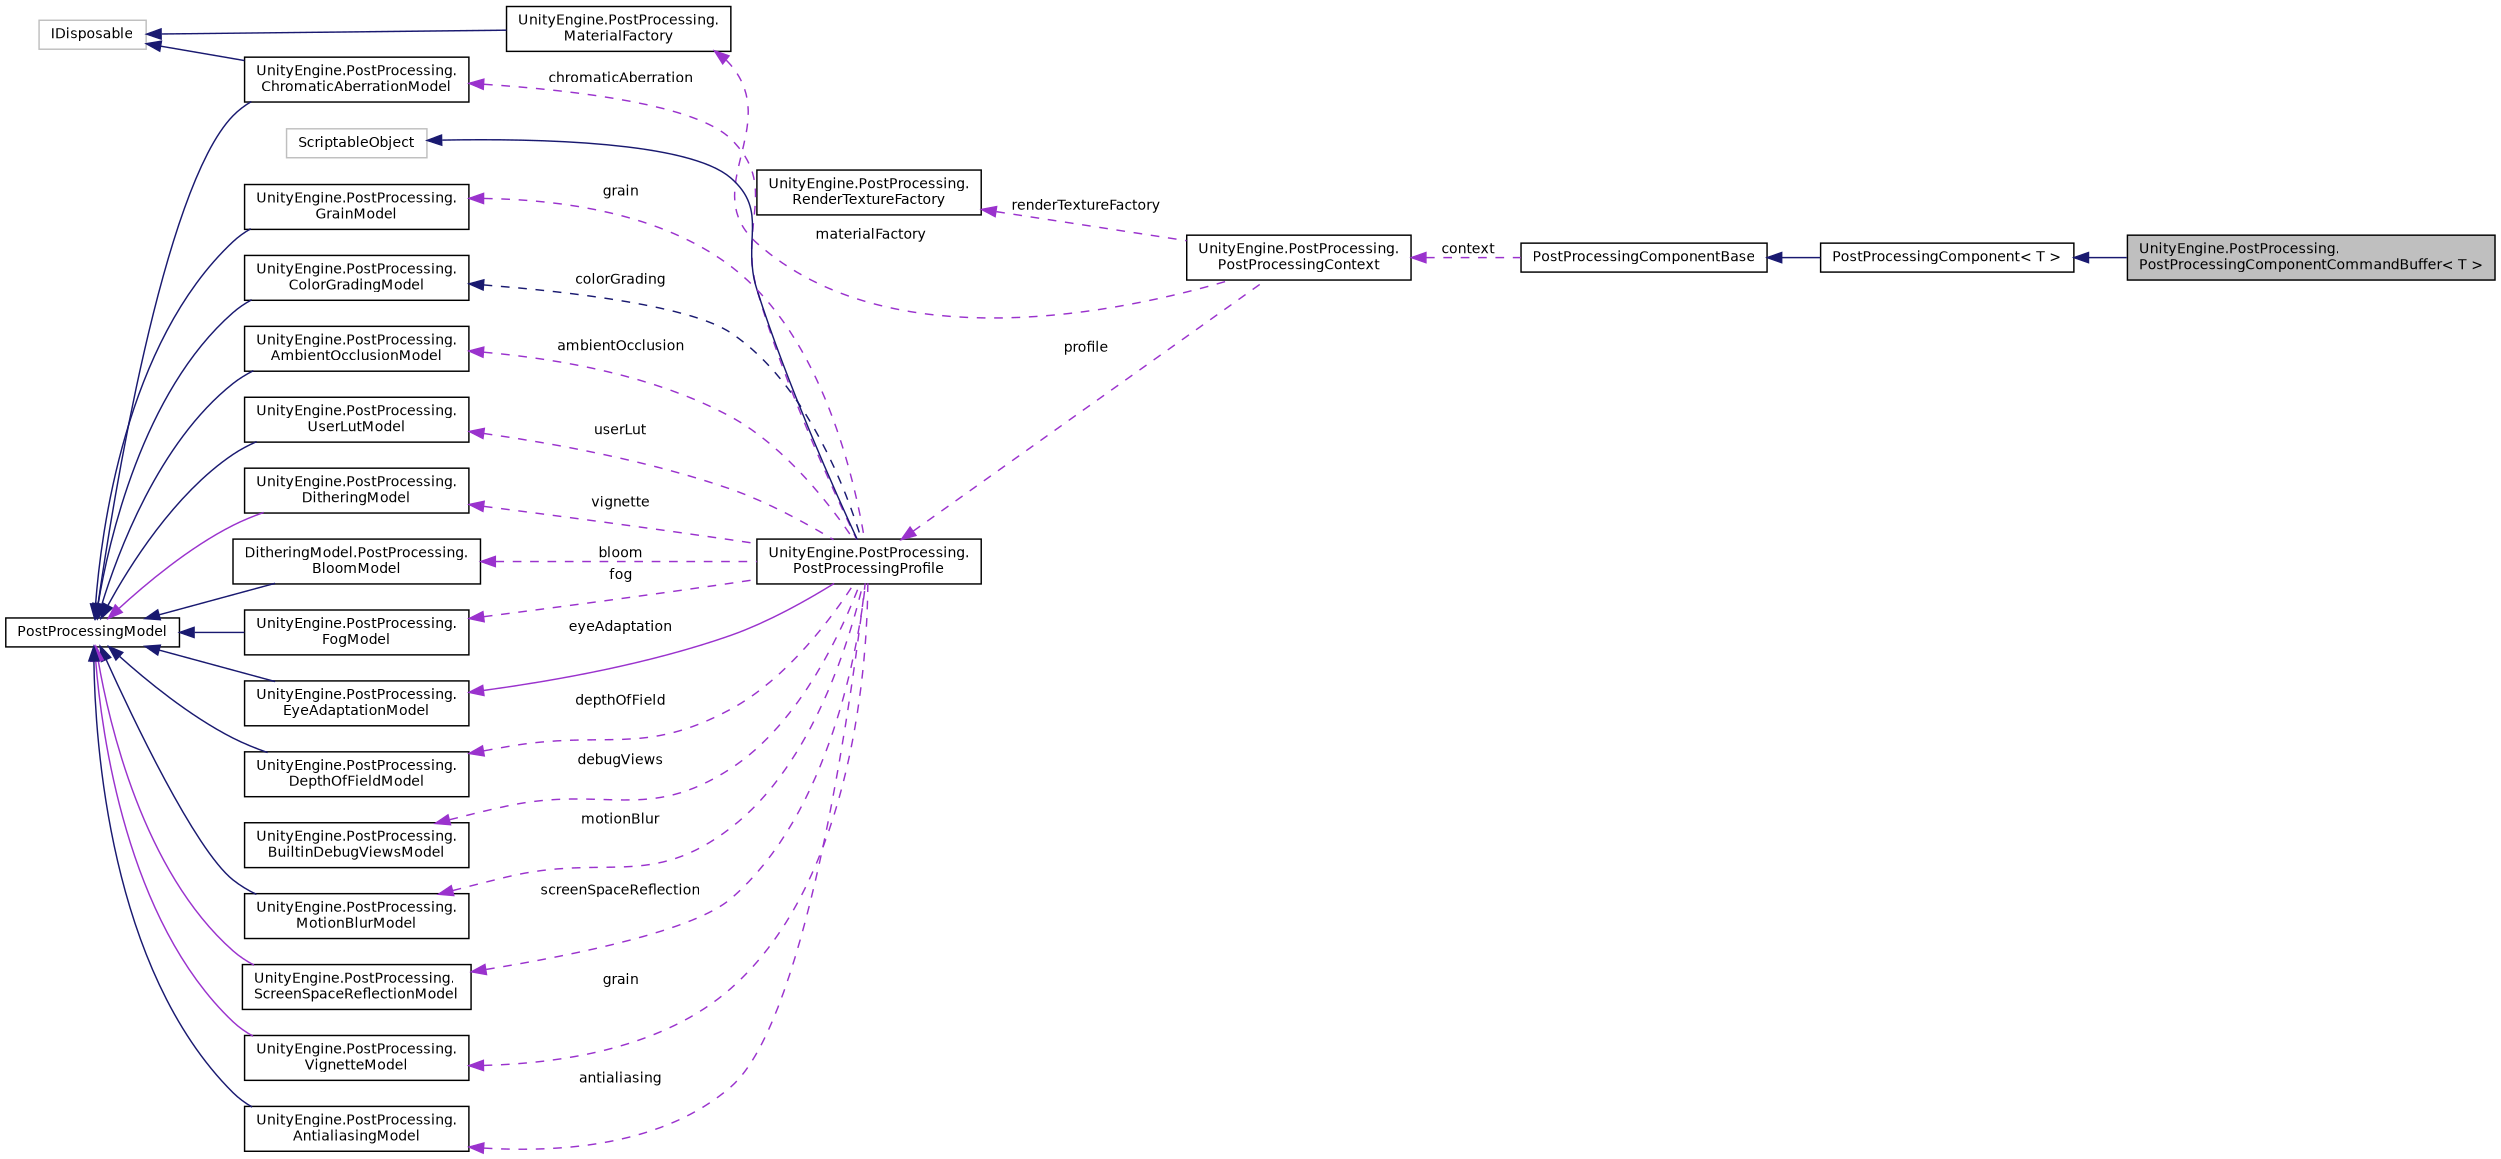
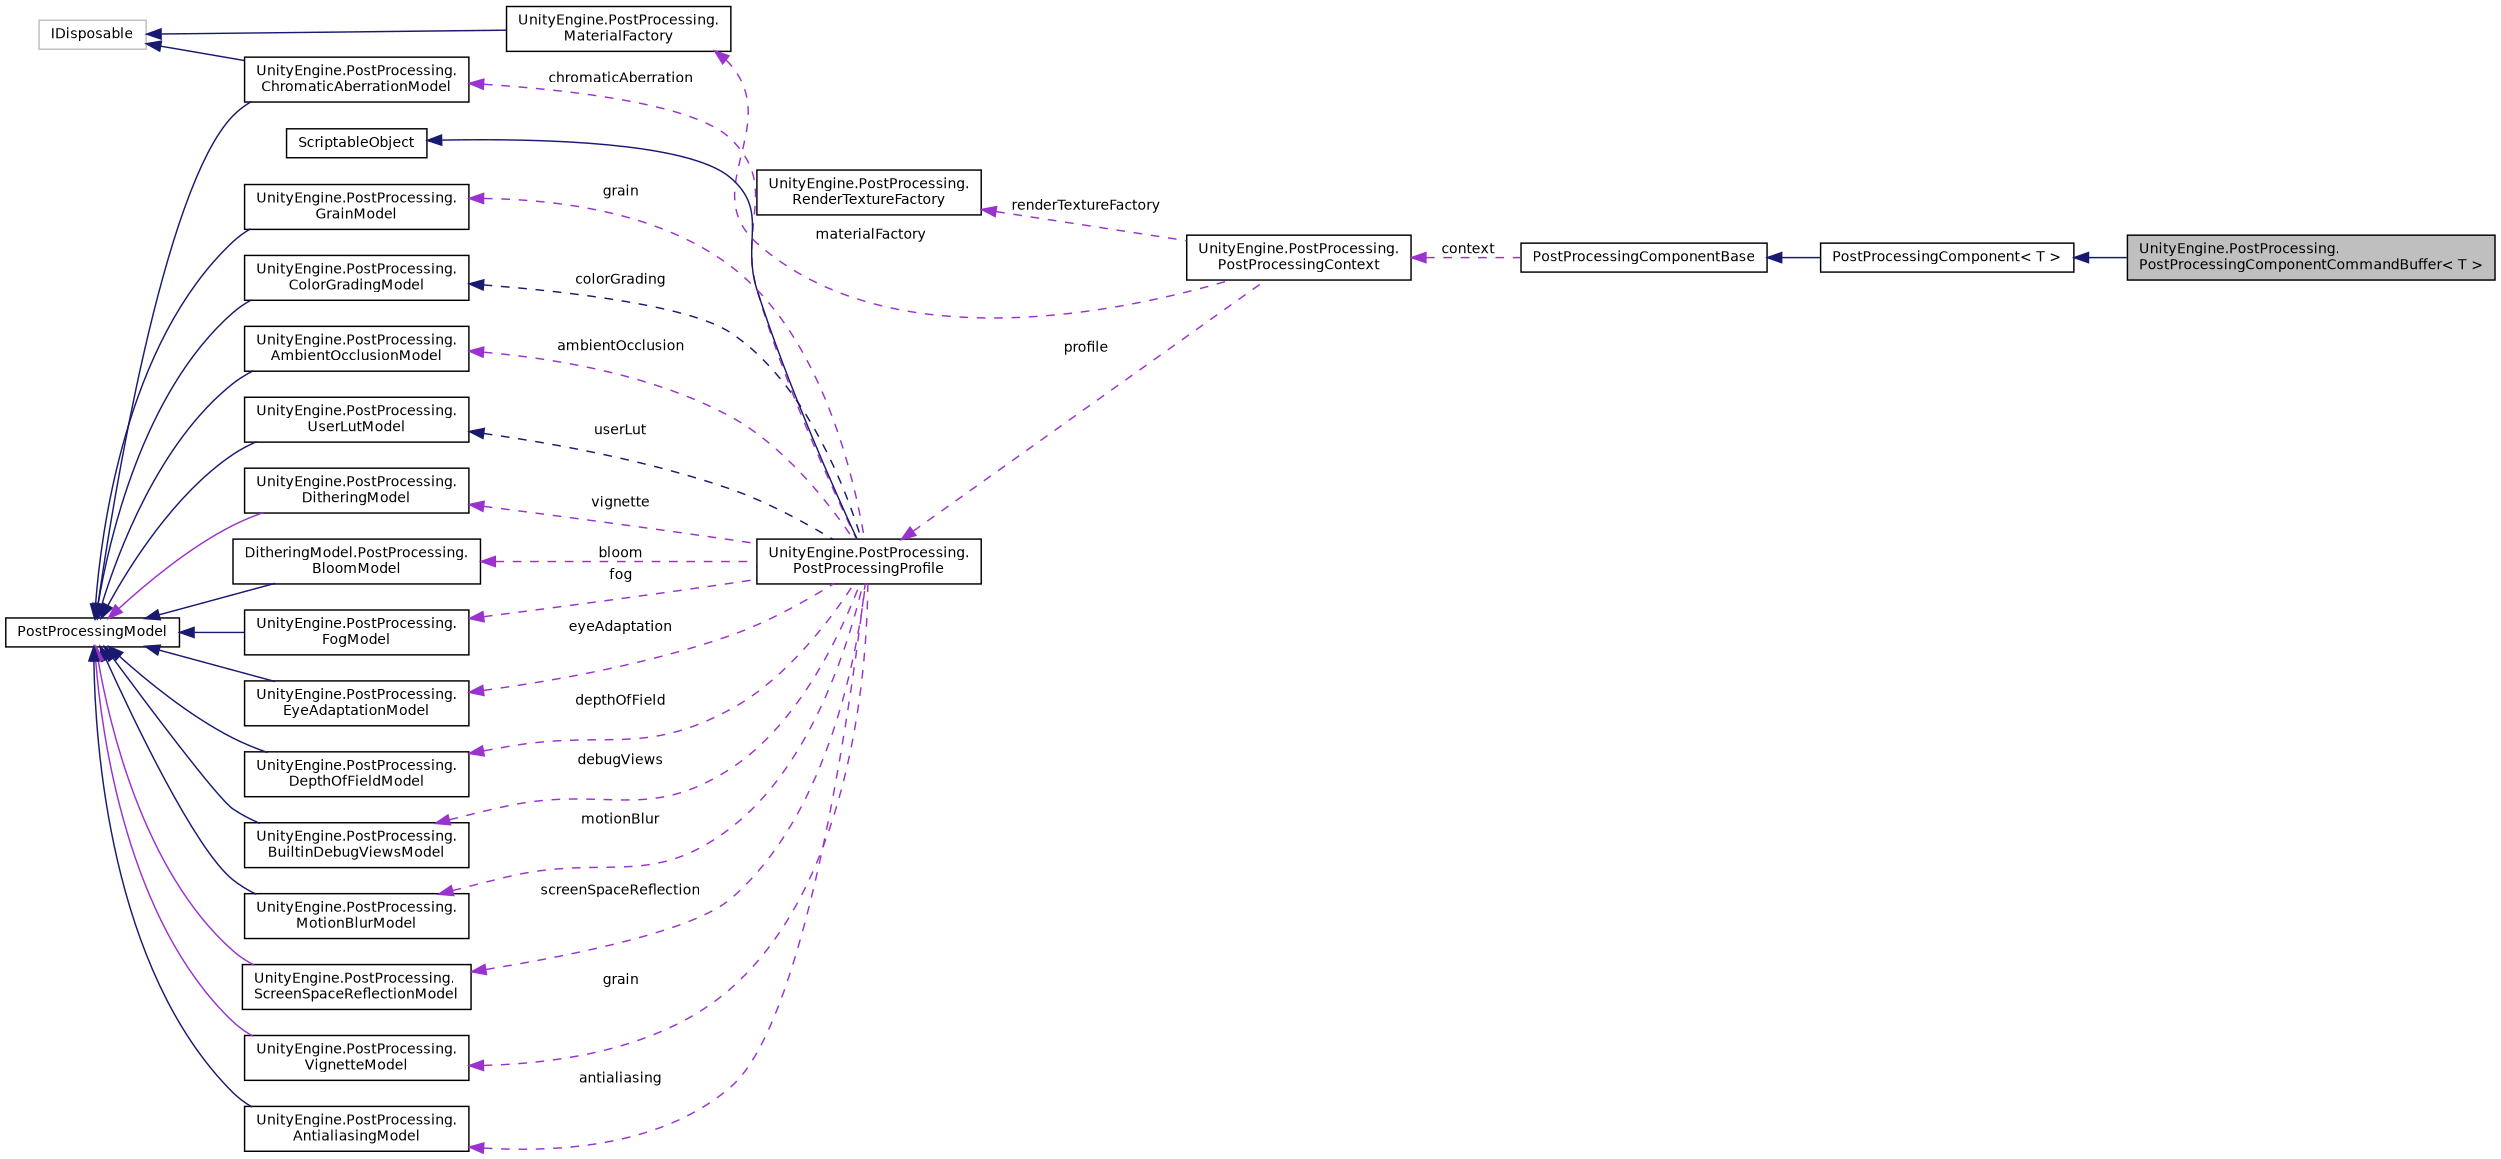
(357, 143) -> (357, 143)
(664, 469) -> (664, 469)
(665, 655) -> (665, 655)
none -> (180, 747)
